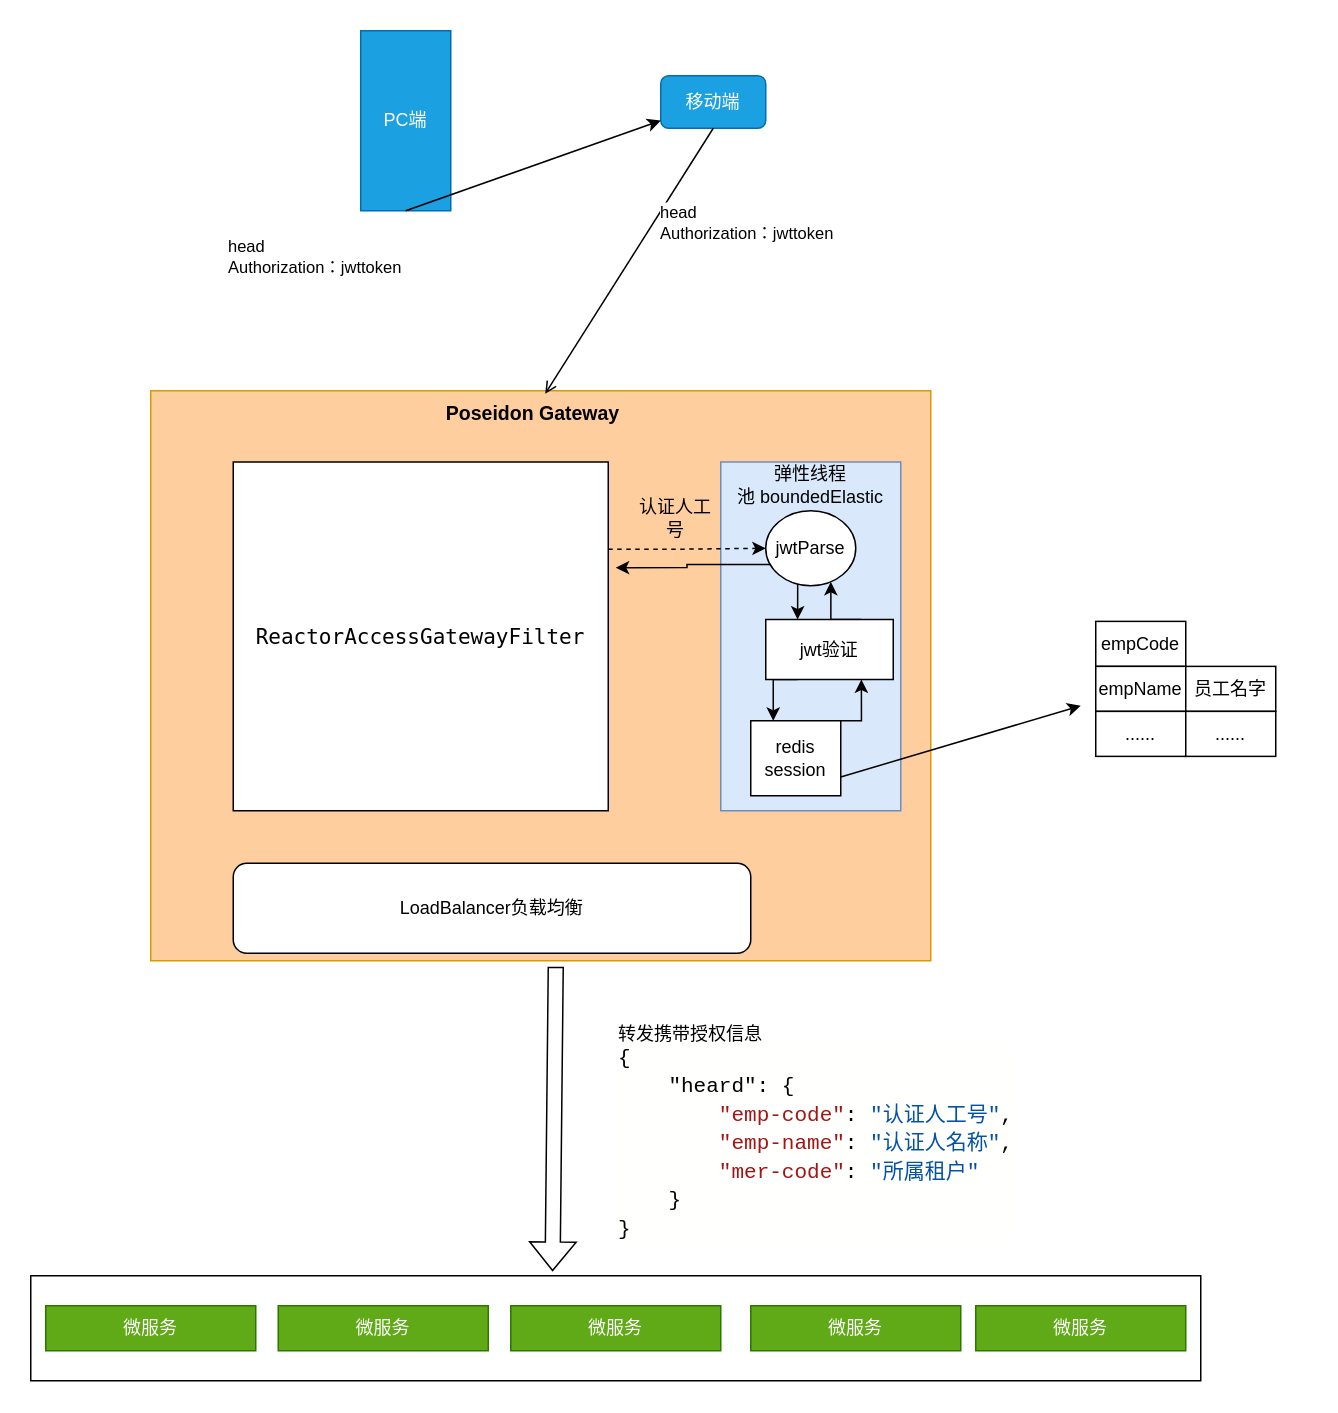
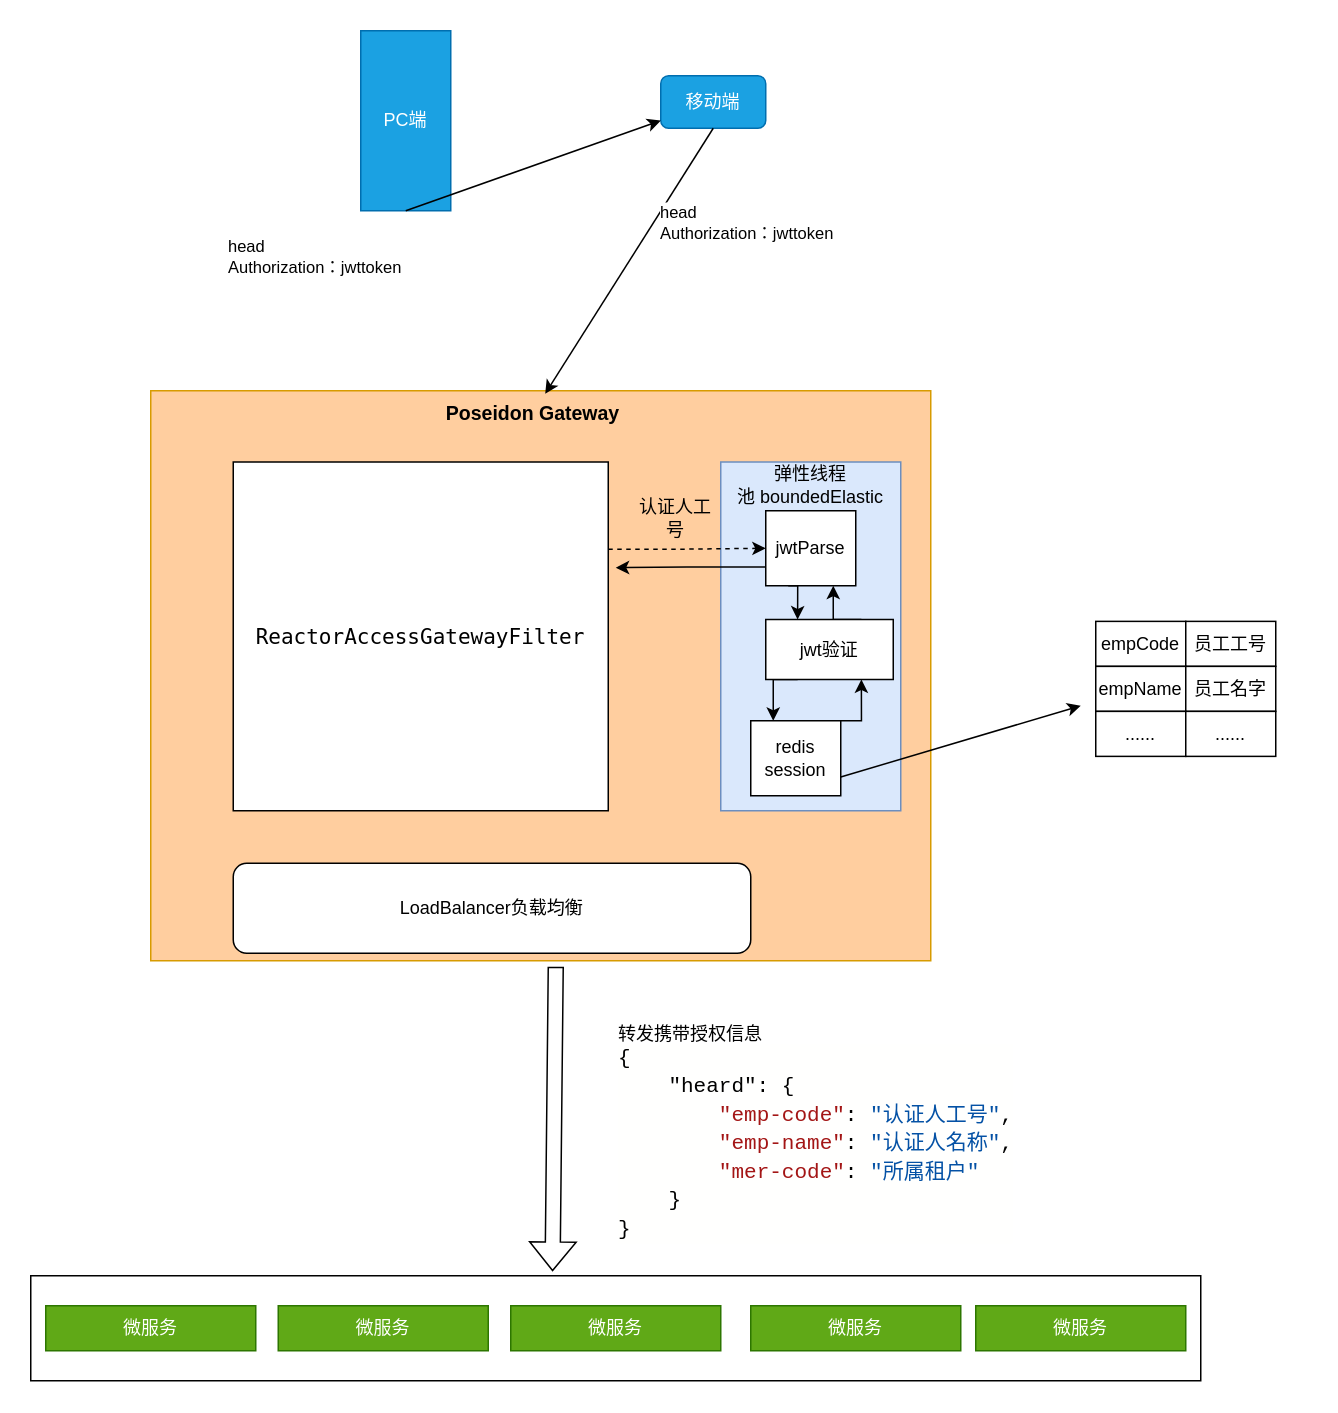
(550, 387) -> (551, 384)
(811, 548) -> (811, 548)
none -> (1231, 644)
